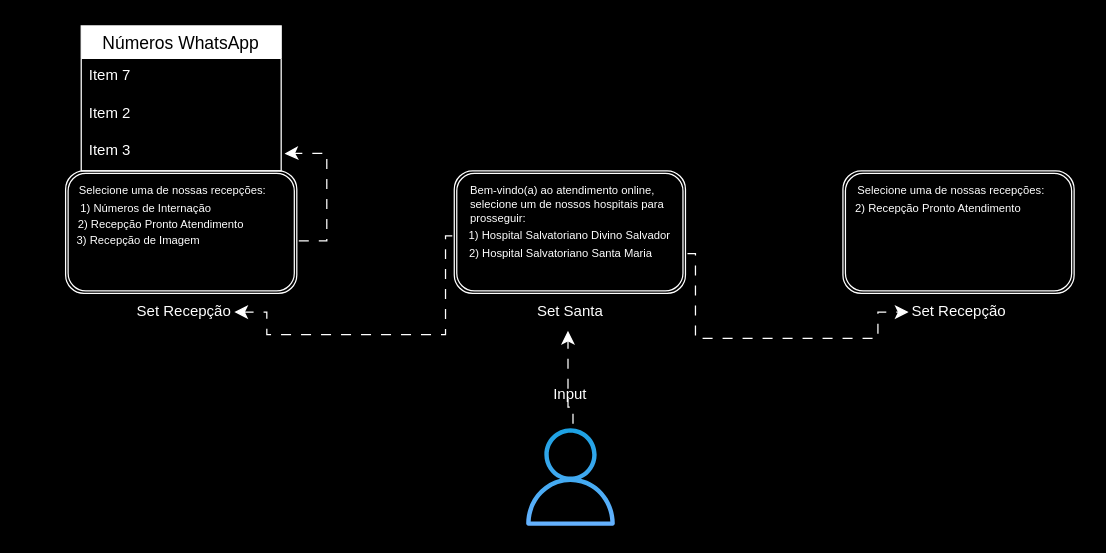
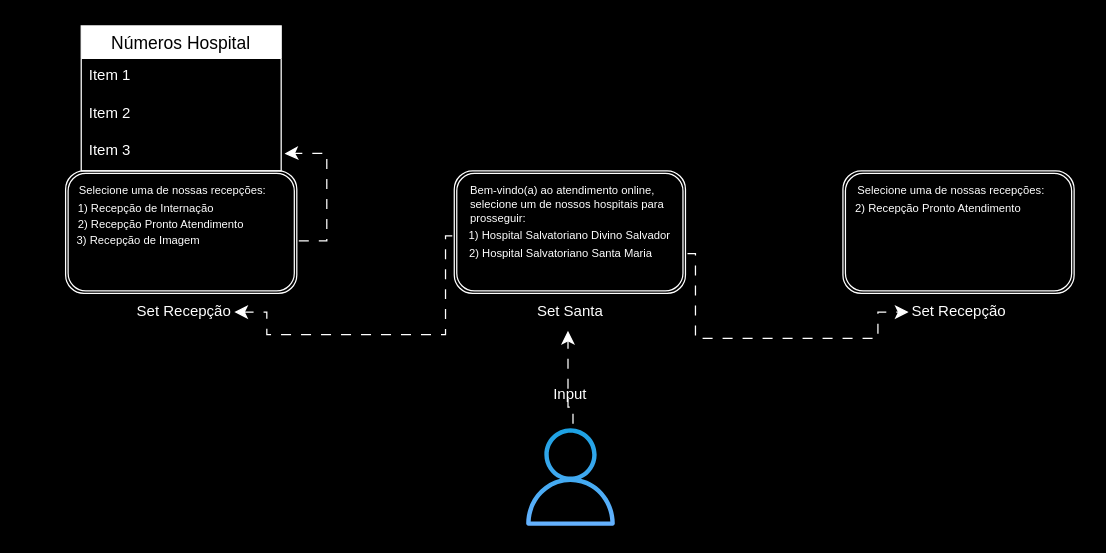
(181, 43) -> (181, 43)
(113, 76) -> (113, 76)
(146, 208) -> (146, 208)
